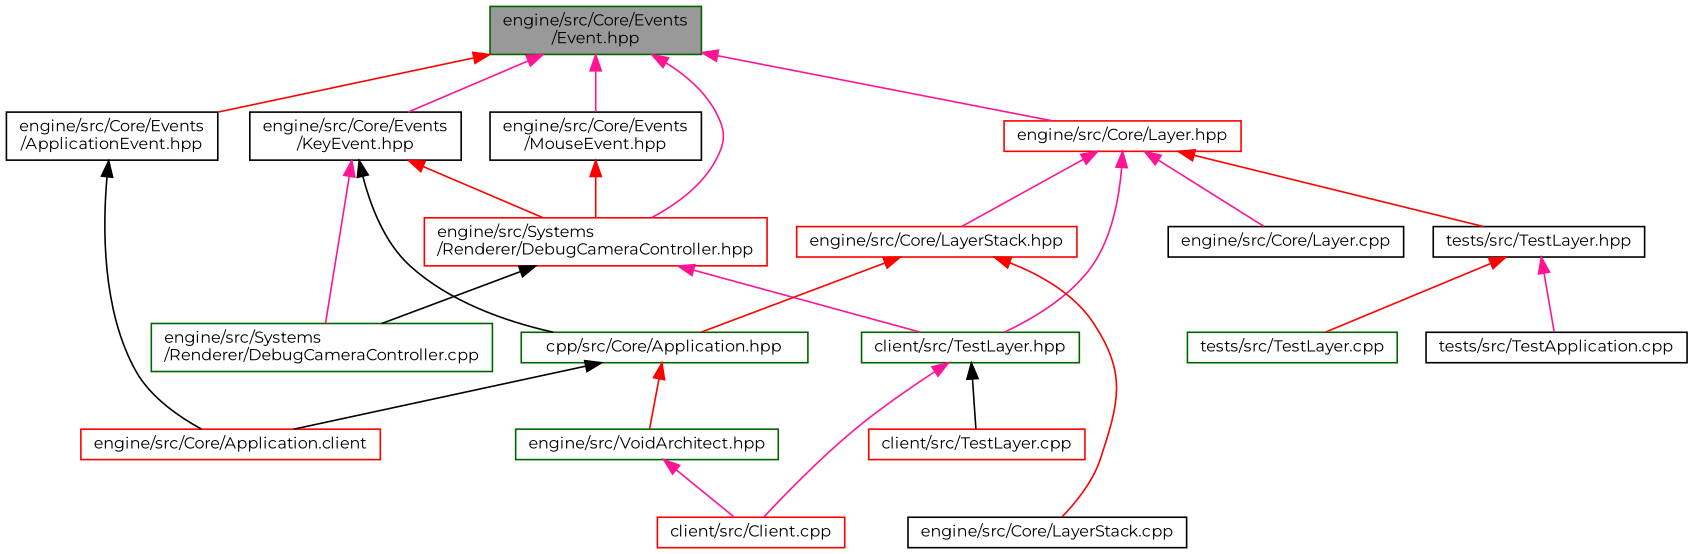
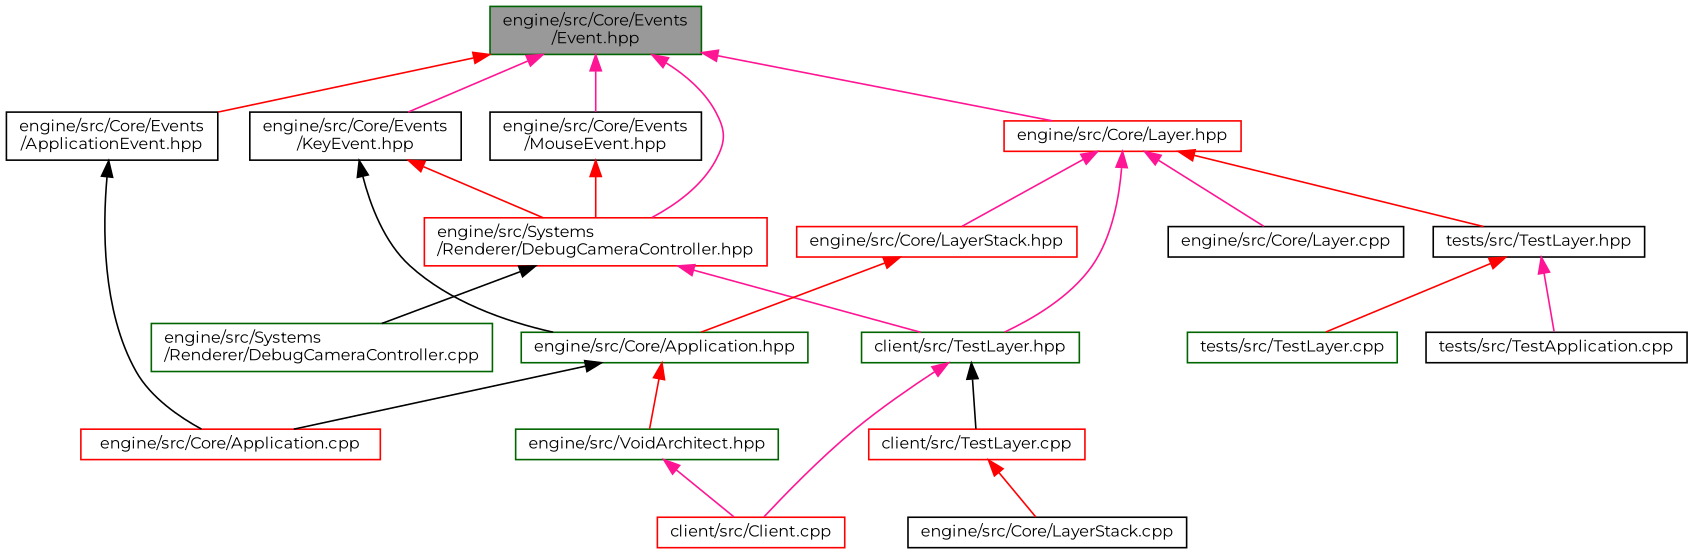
(337, 250) -> none
(665, 348) -> (665, 348)
(1115, 373) -> (1017, 495)
(231, 444) -> (231, 444)
